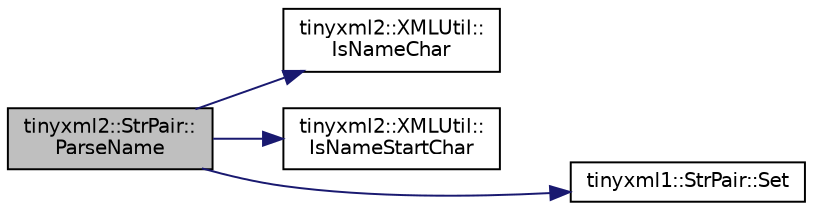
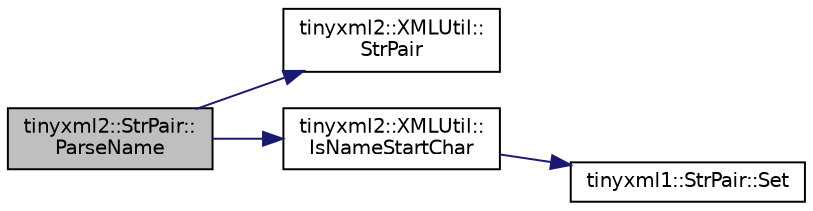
(392, 40) -> (392, 40)
(375, 194) -> (525, 158)
